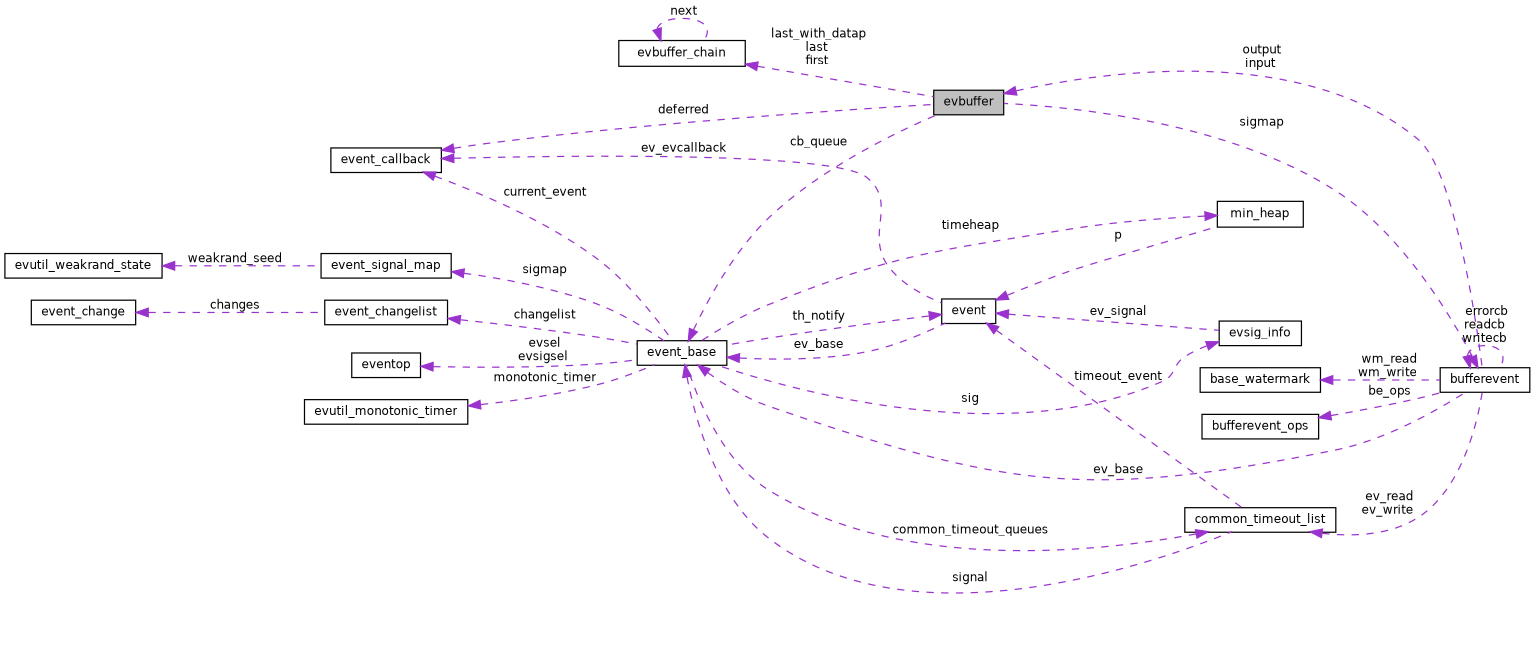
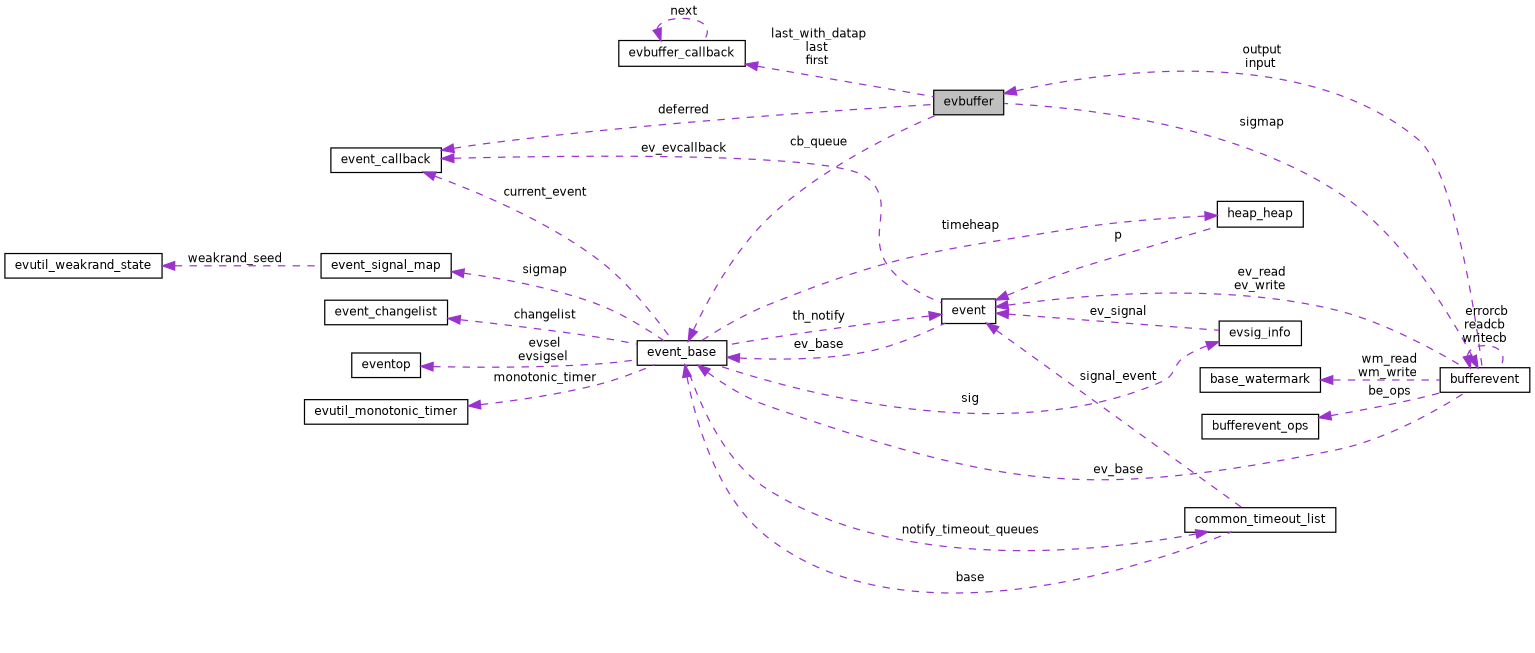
(682, 53) -> (682, 53)
(1260, 214) -> (1260, 214)
(83, 312) -> none
(1117, 377) -> (1117, 377)
(1436, 503) -> (1243, 296)
(969, 530) -> (969, 530)
(969, 578) -> (969, 578)
